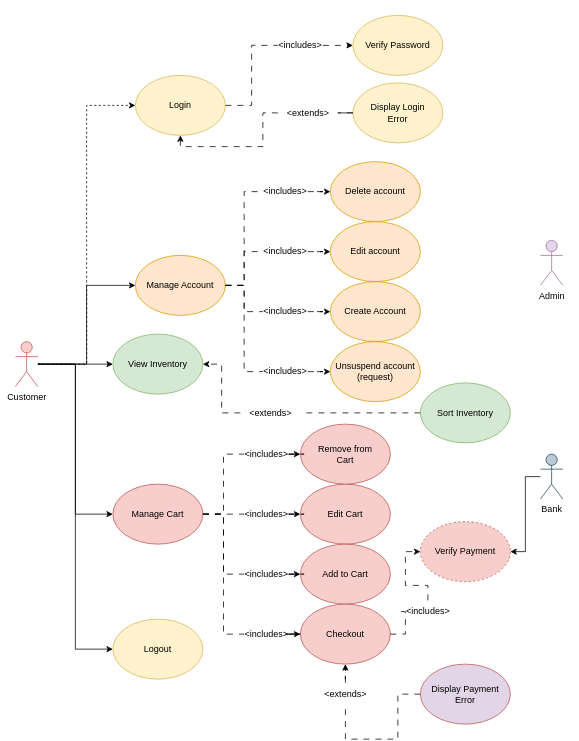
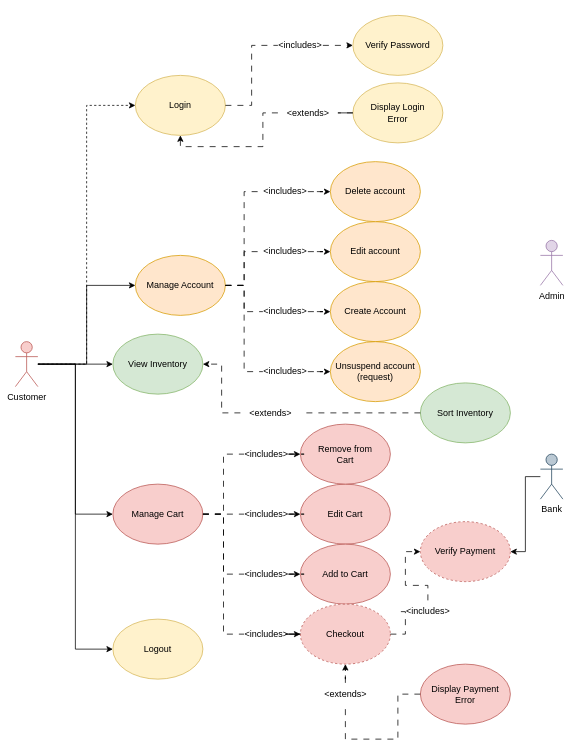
(345, 634) -> (345, 634)
(465, 694) -> (465, 694)
